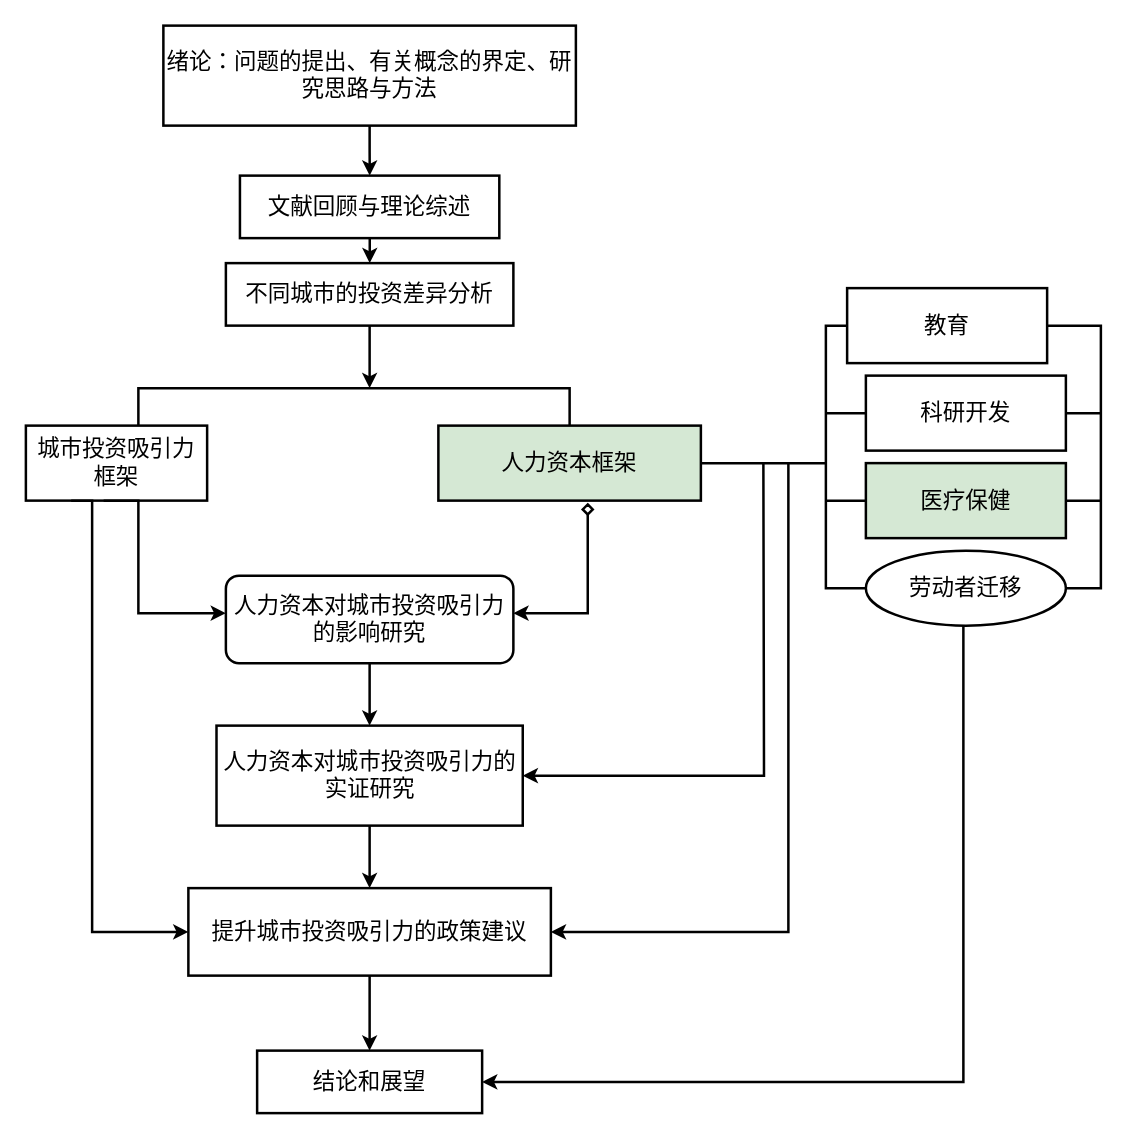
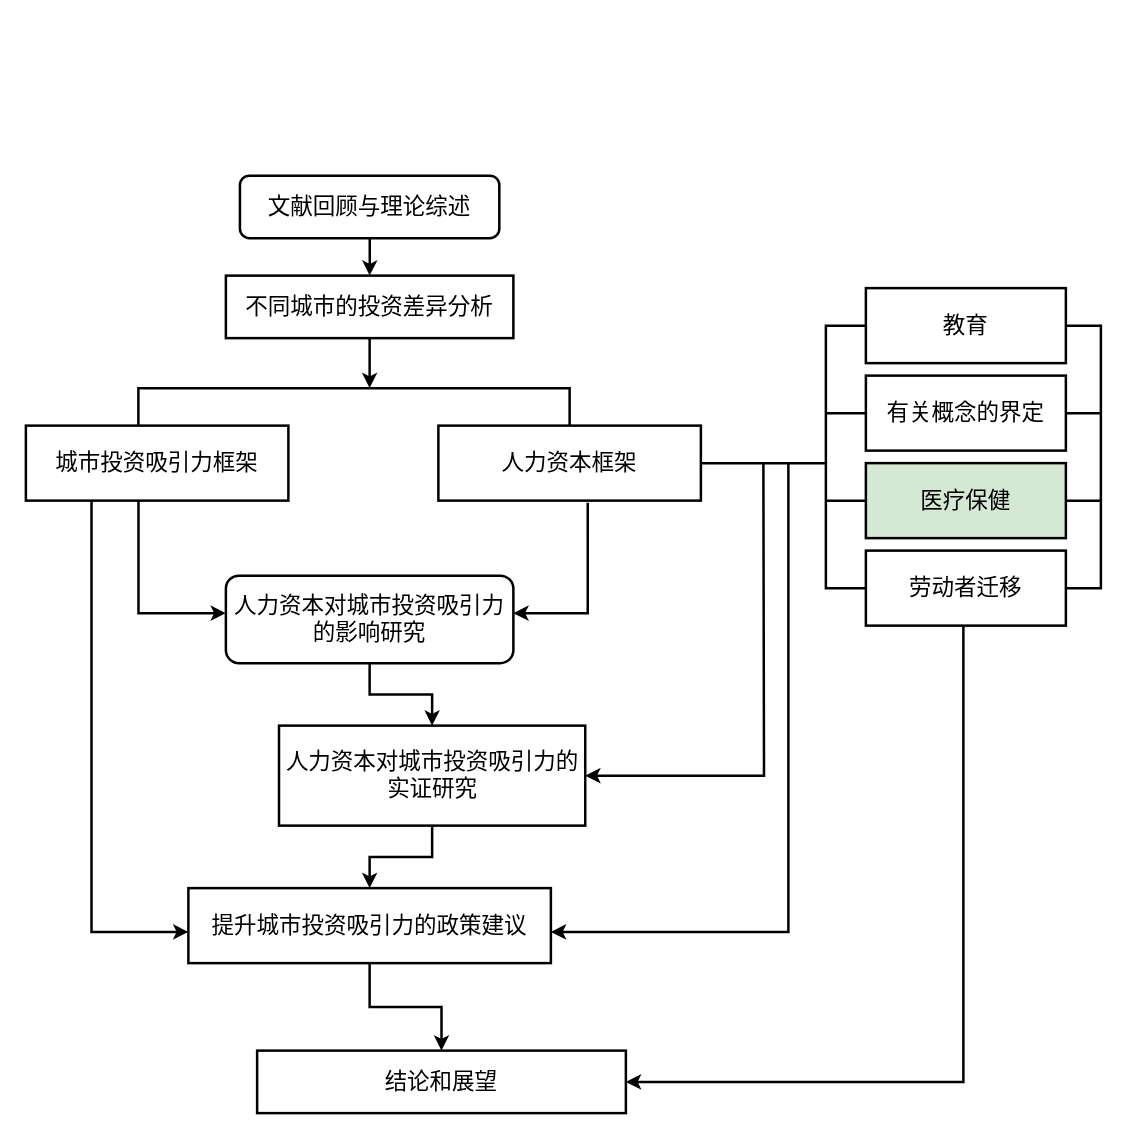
(369, 76) -> none
(369, 145) -> none
(369, 207) -> (369, 207)
(369, 294) -> (369, 307)
(947, 326) -> (966, 326)
(966, 413) -> (966, 413)
(116, 463) -> (157, 463)
(569, 463) -> (569, 463)
(587, 515) -> (587, 509)
(966, 588) -> (966, 588)
(369, 776) -> (432, 776)
(369, 932) -> (369, 926)
(369, 1082) -> (441, 1082)
